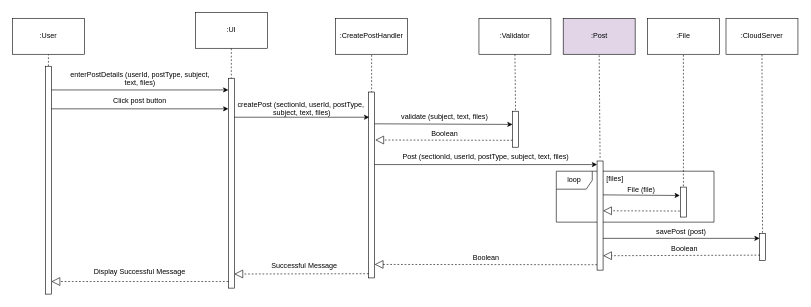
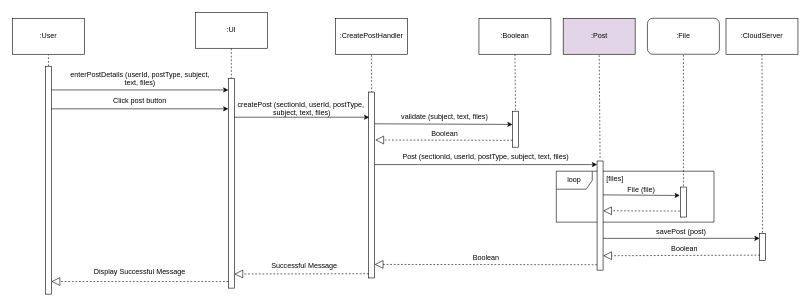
(515, 36) -> (515, 36)
(684, 36) -> (684, 36)
